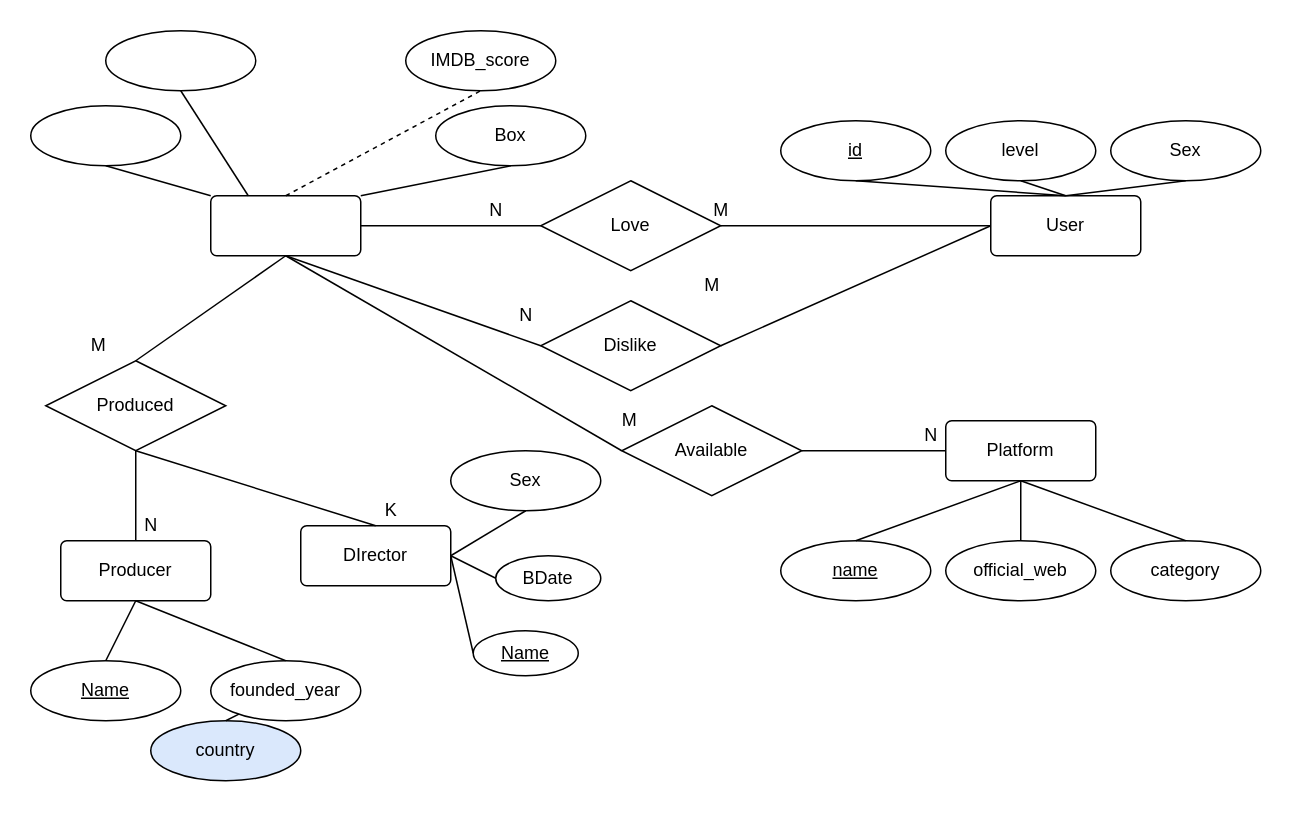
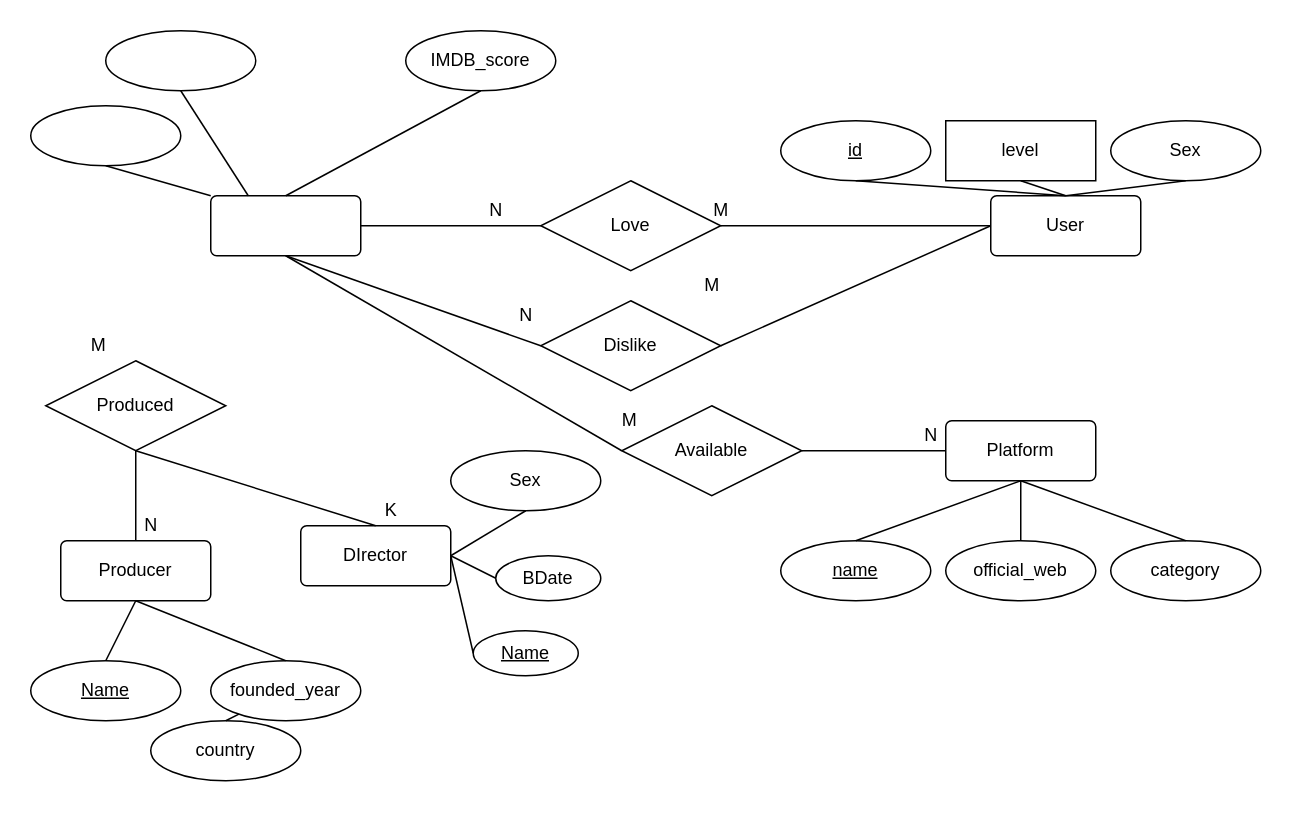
(511, 136) -> none
(382, 144) -> (382, 144)
(1021, 151) -> (1021, 151)
(436, 181) -> none
(210, 309) -> none
(226, 751) -> (226, 751)
